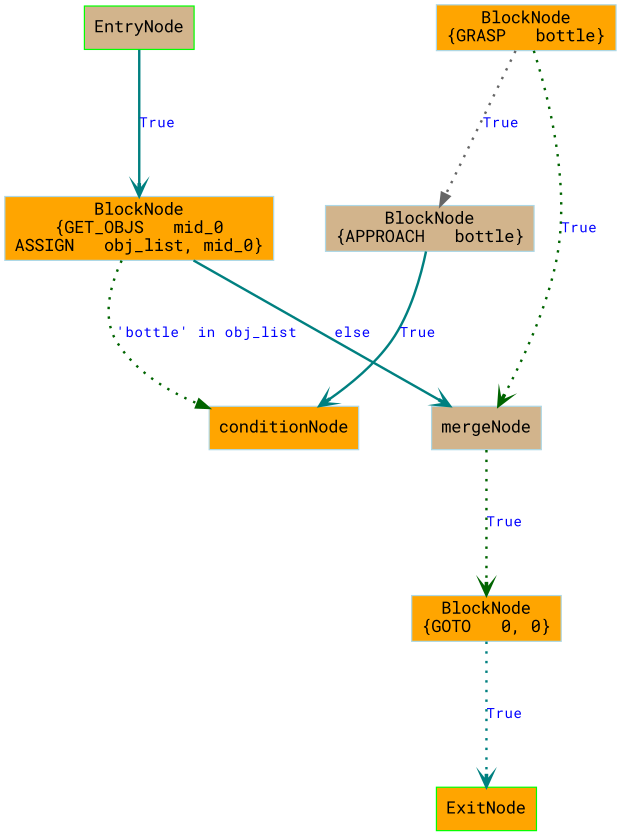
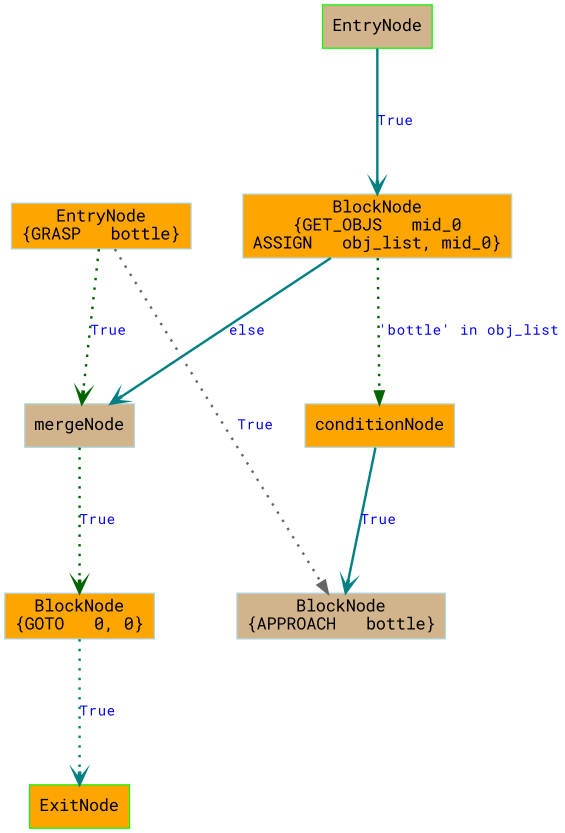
(526, 28) -> (101, 226)
(394, 336) -> (362, 514)
